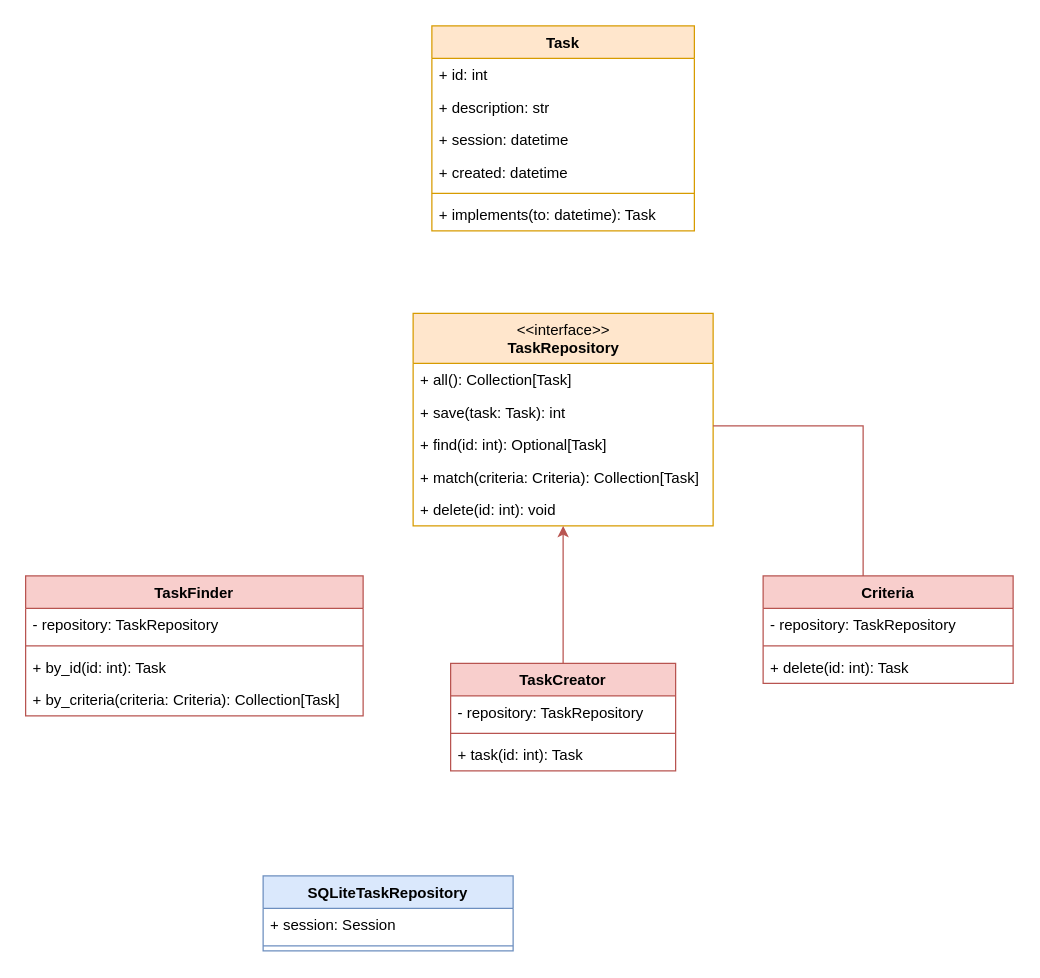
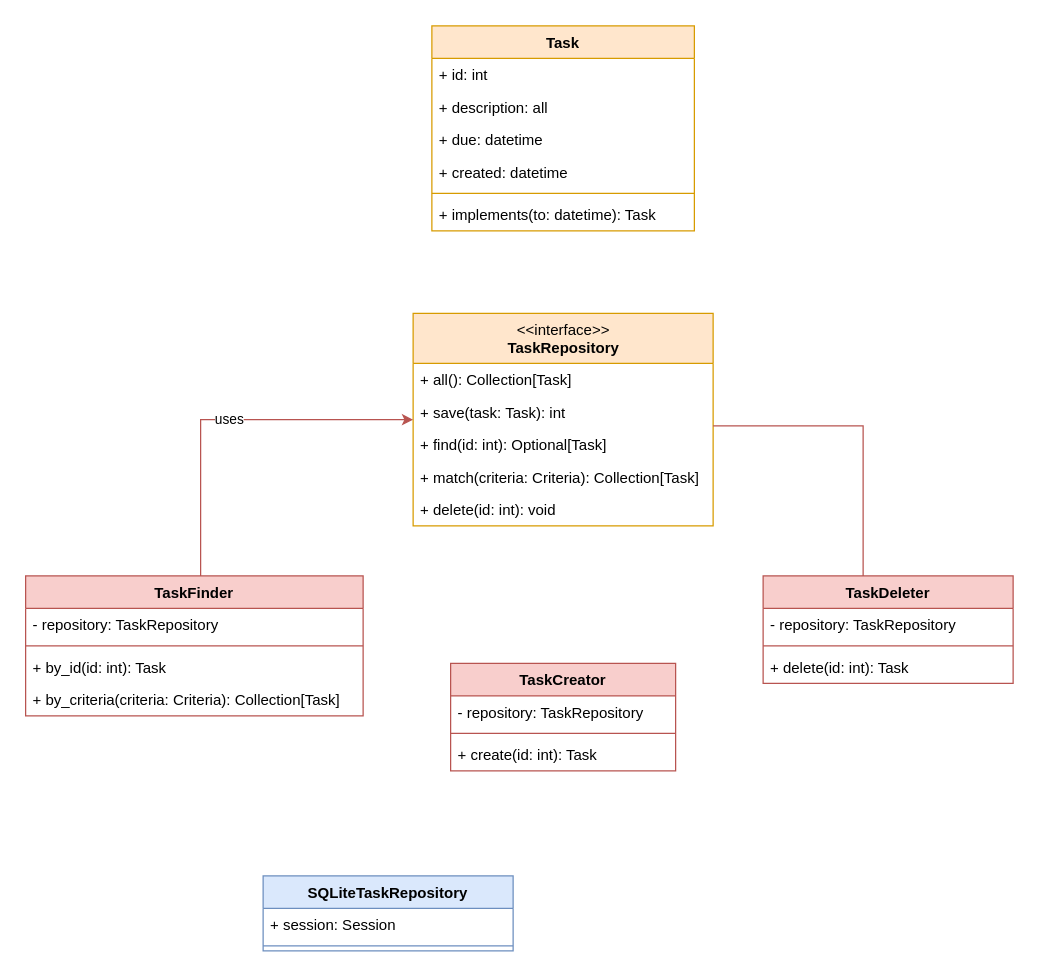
(505, 108) -> (501, 108)
(509, 140) -> (494, 140)
none -> (225, 419)
(888, 593) -> (888, 593)
(563, 599) -> none
(532, 755) -> (540, 755)
